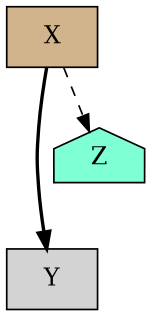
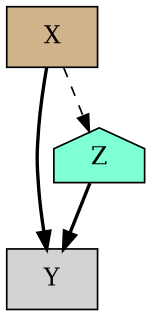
none -> (80, 208)
